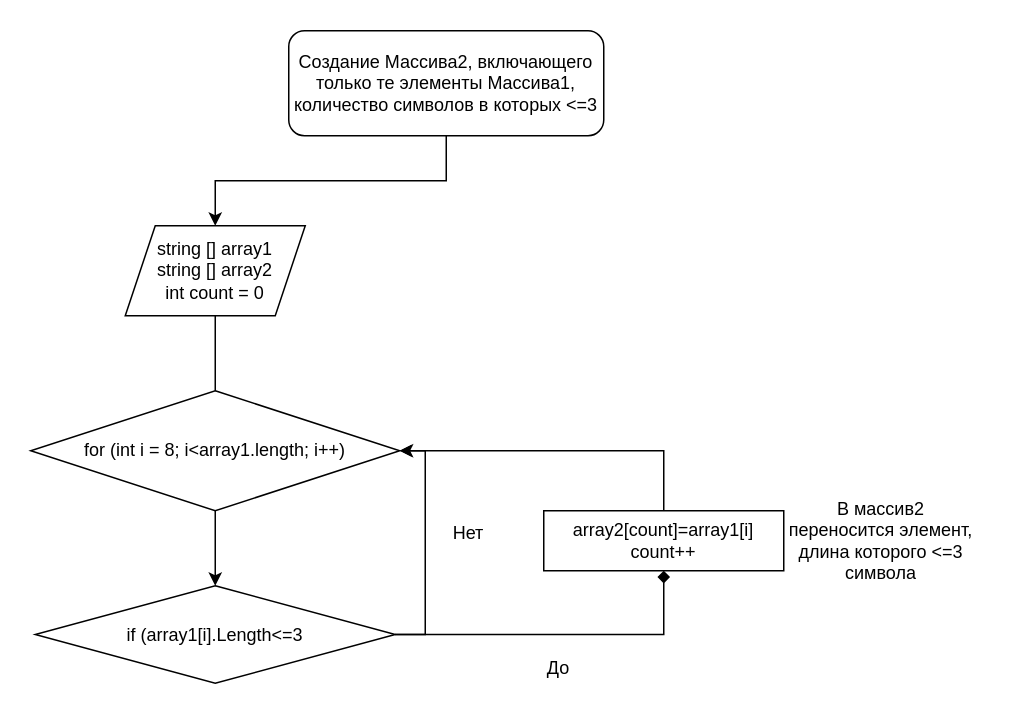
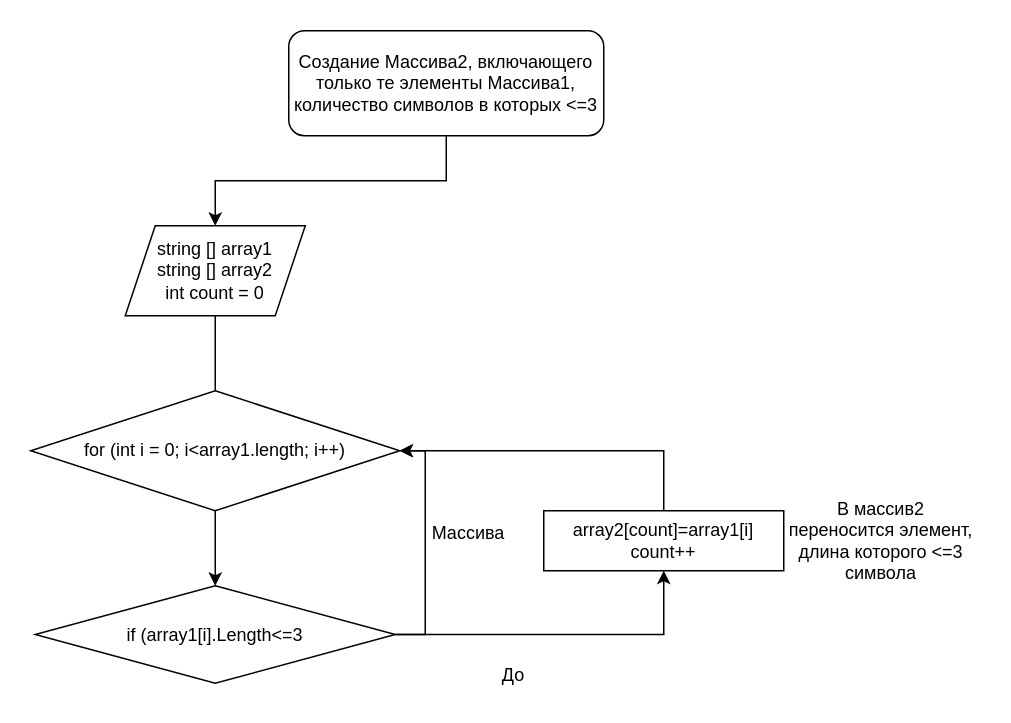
(215, 451) -> (215, 451)
(469, 533) -> (469, 533)
(664, 583) -> (664, 582)
(559, 668) -> (514, 676)
